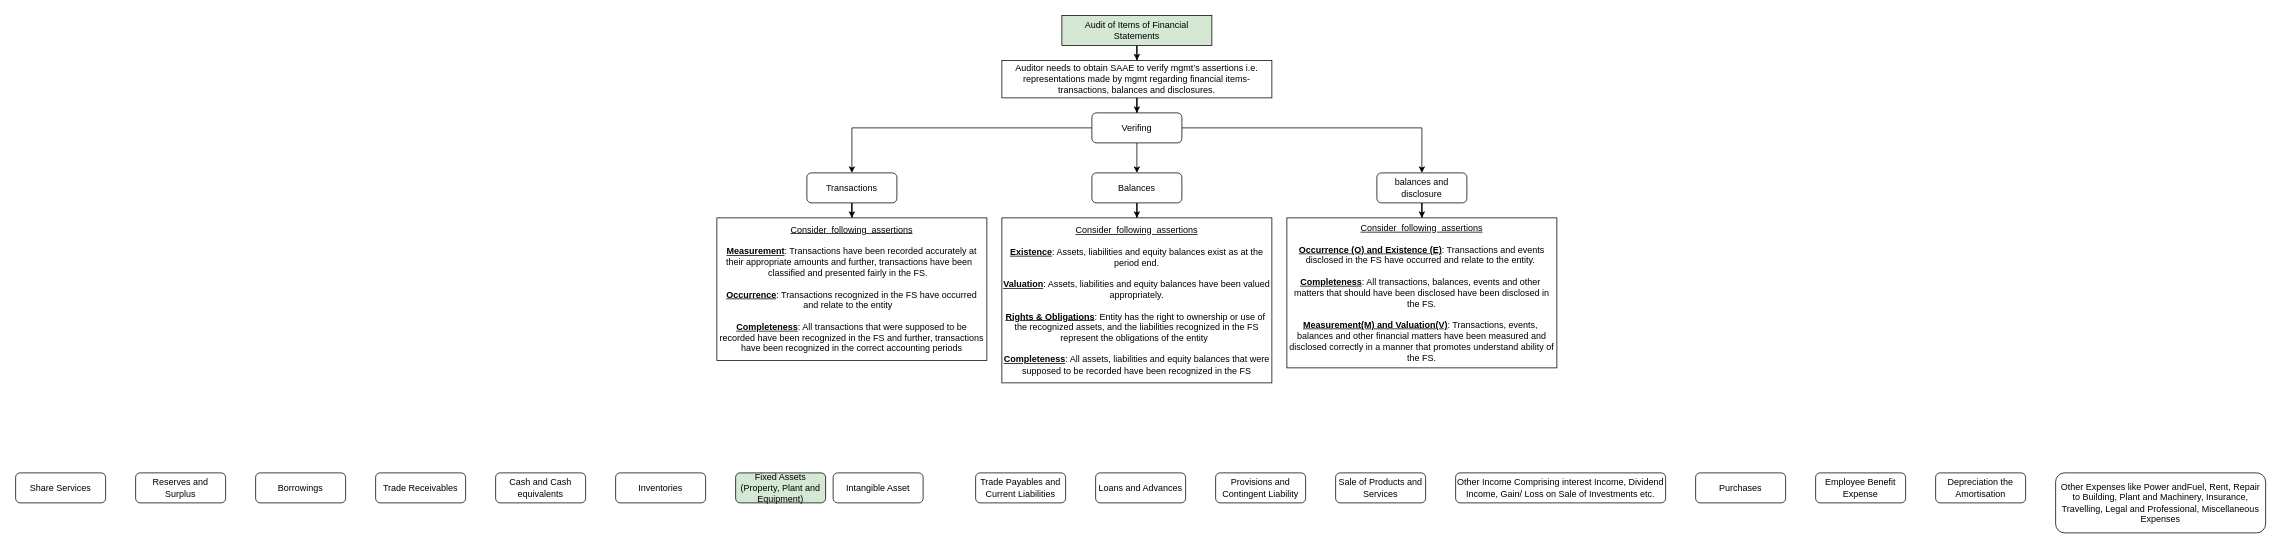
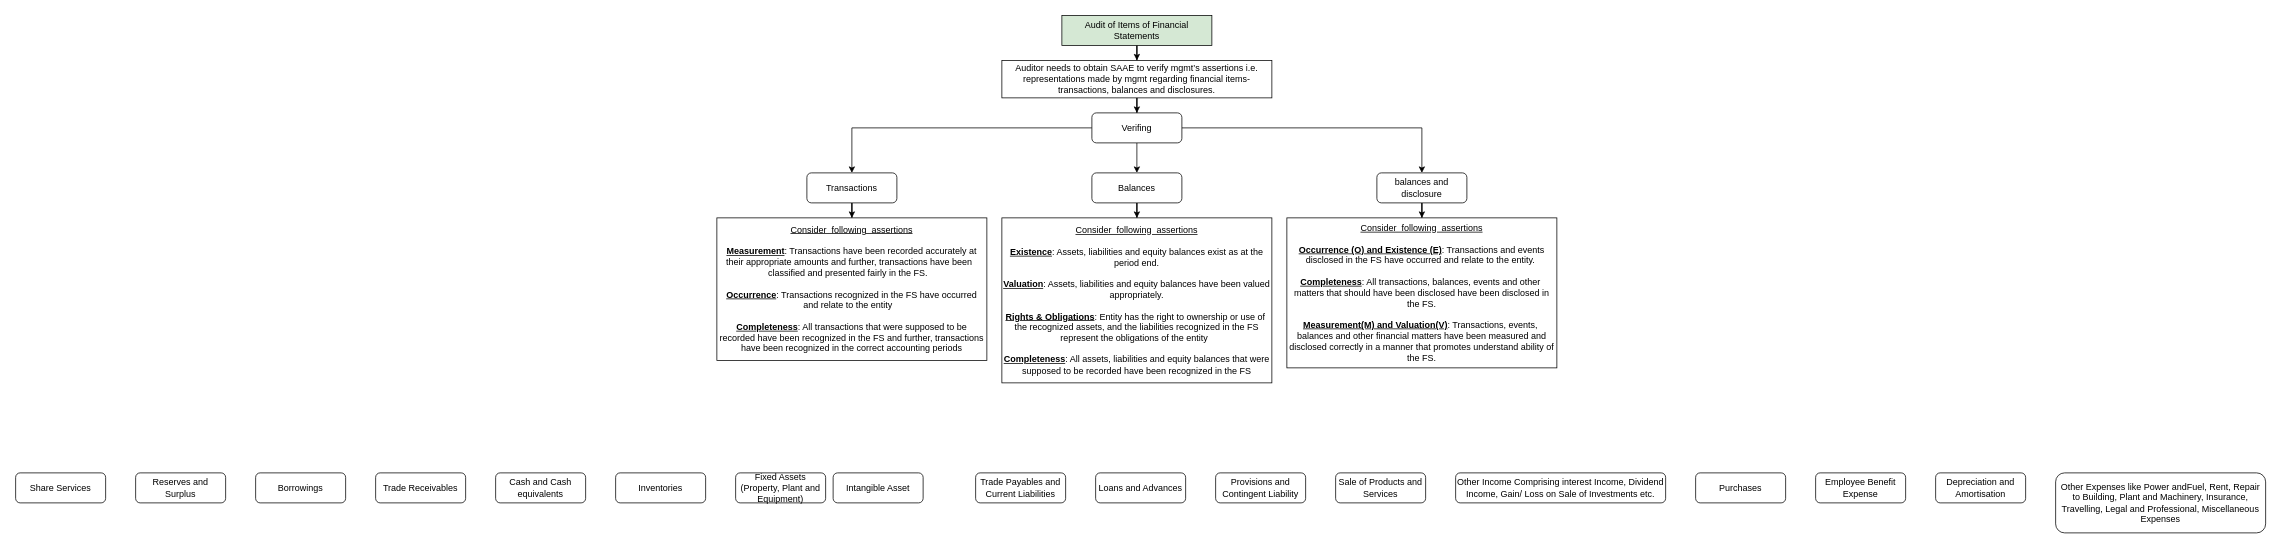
(780, 488) -> (780, 488)
(1980, 488) -> (1980, 488)
